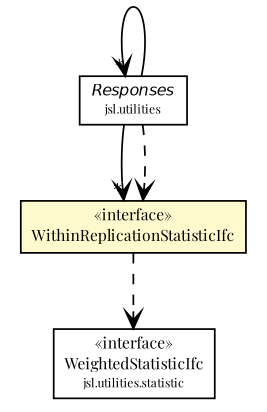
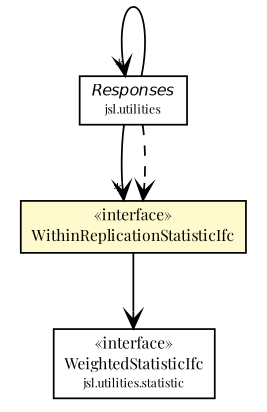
(133, 282) -> (133, 282)
